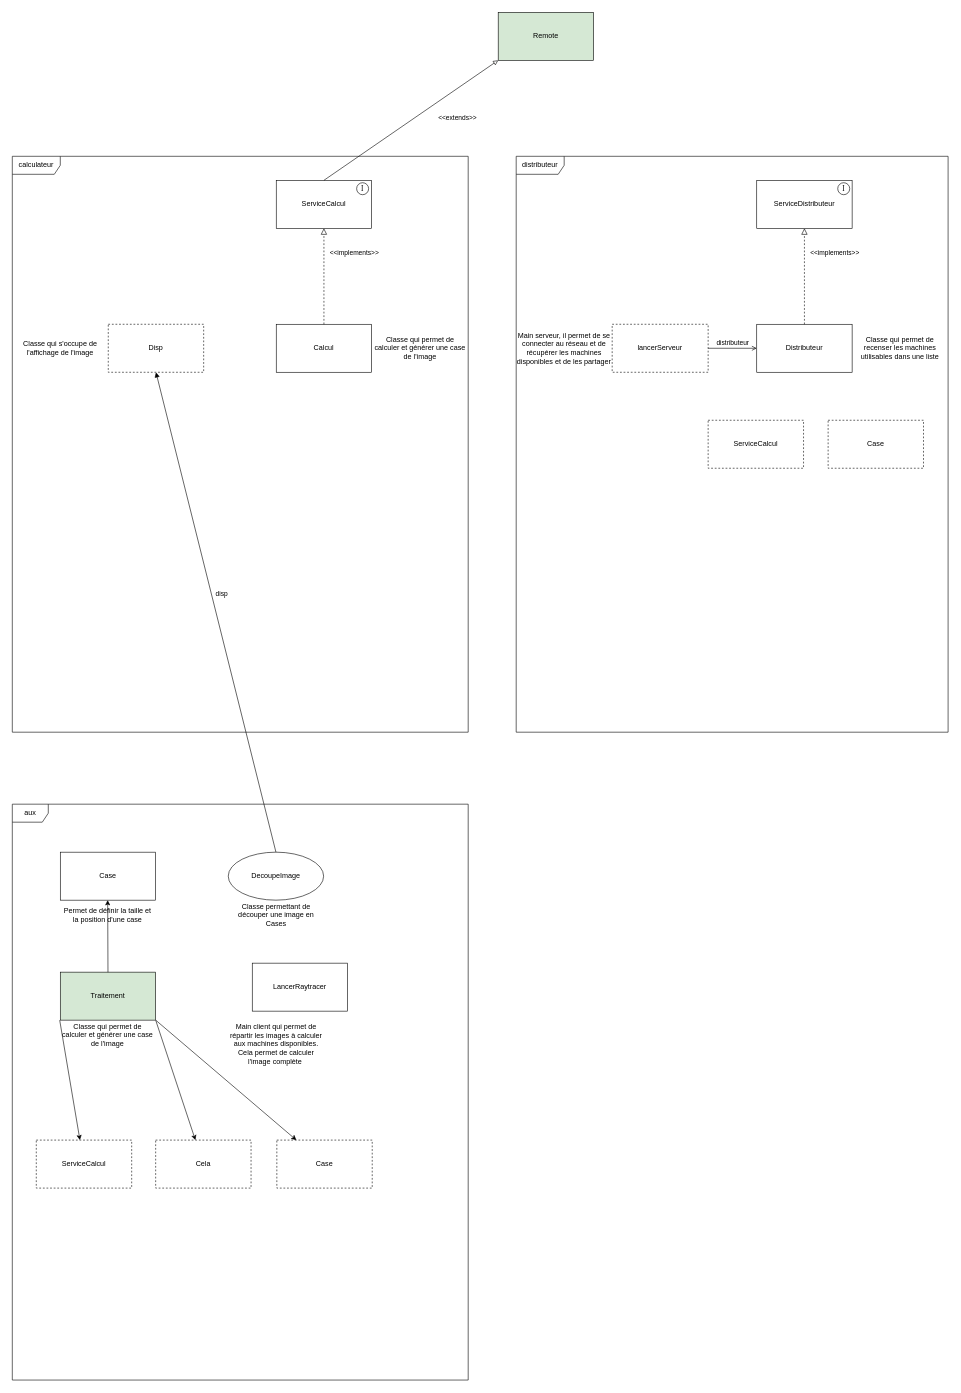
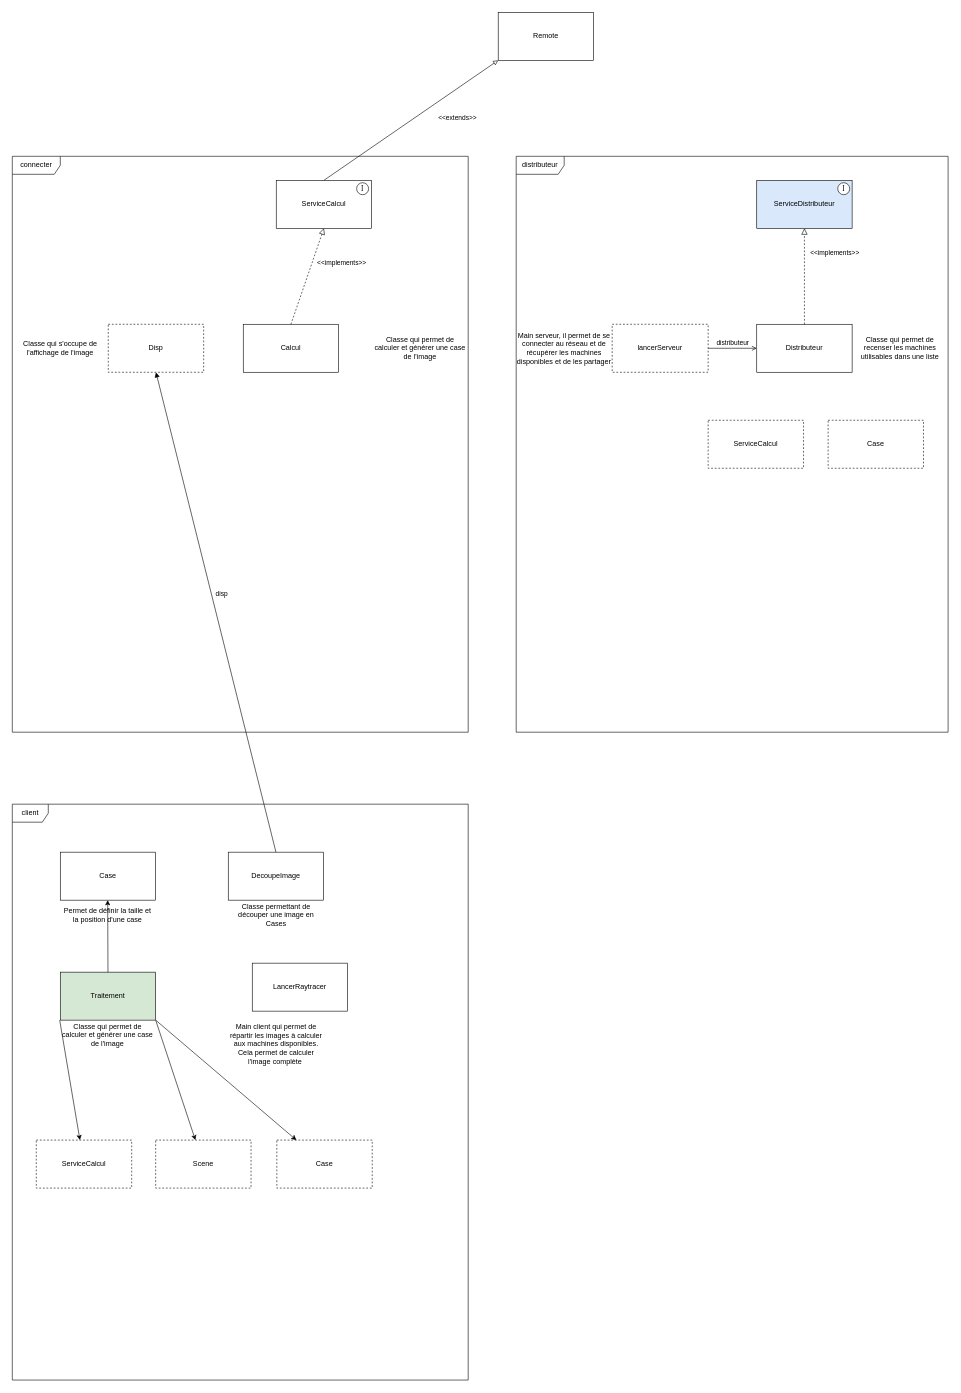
(546, 36) -> (546, 36)
(36, 165) -> (36, 165)
(805, 204) -> (805, 204)
(324, 348) -> (291, 348)
(30, 813) -> (30, 813)
(276, 876) -> (276, 876)
(203, 1164) -> (203, 1164)
